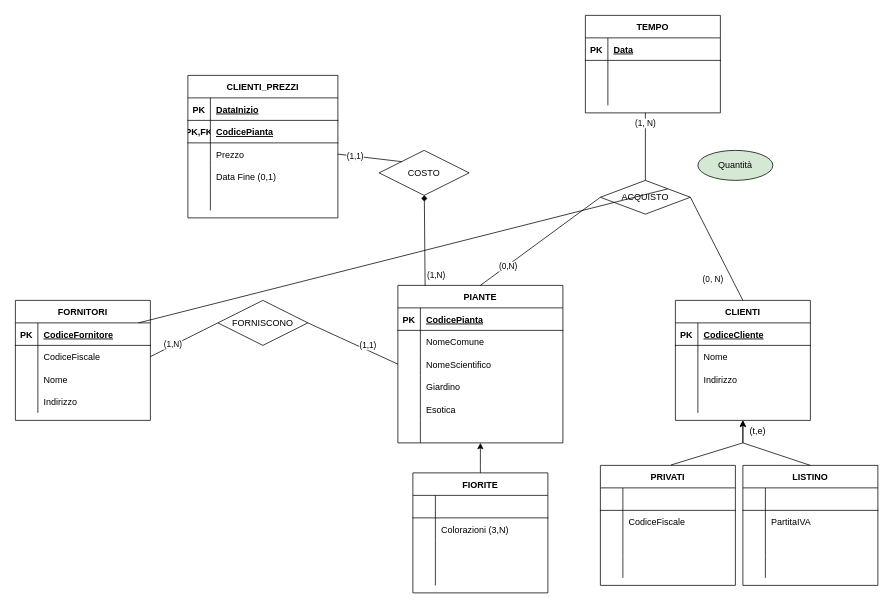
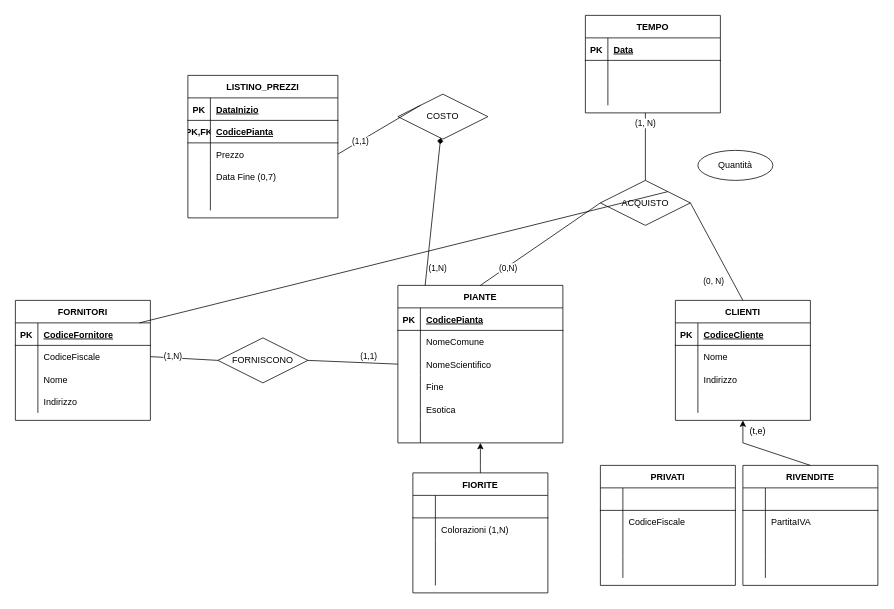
(263, 87) -> (263, 87)
(735, 165) -> (735, 165)
(424, 173) -> (443, 117)
(249, 177) -> (249, 177)
(645, 197) -> (645, 203)
(263, 323) -> (263, 360)
(444, 387) -> (435, 387)
(705, 454) -> none
(810, 477) -> (810, 477)
(478, 530) -> (478, 530)
